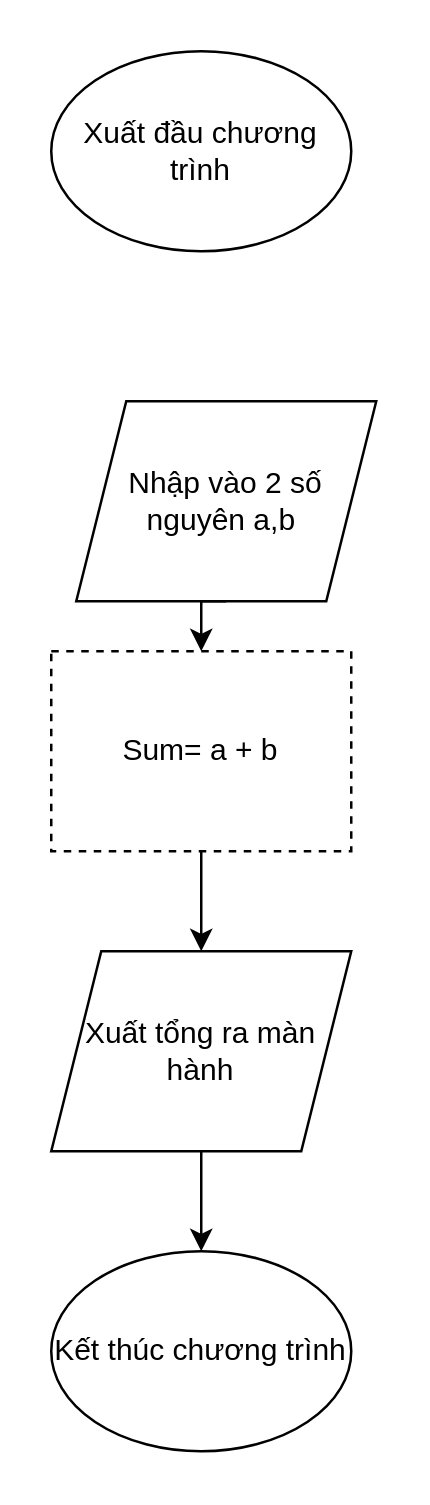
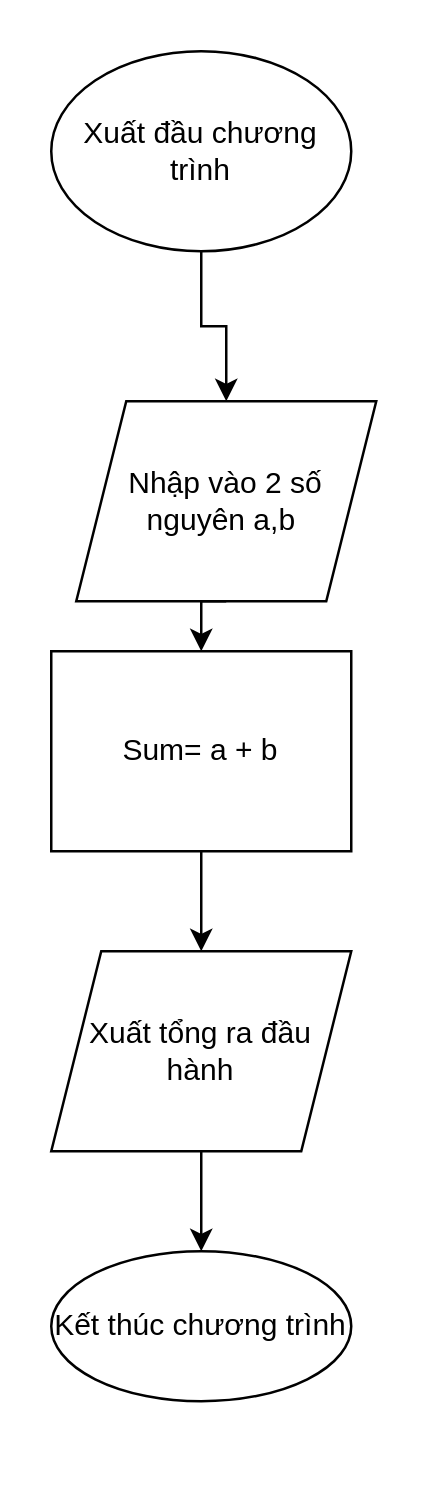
none -> (205, 326)
(201, 751) -> (201, 751)
(201, 1051) -> (201, 1051)
(201, 1351) -> (201, 1326)
